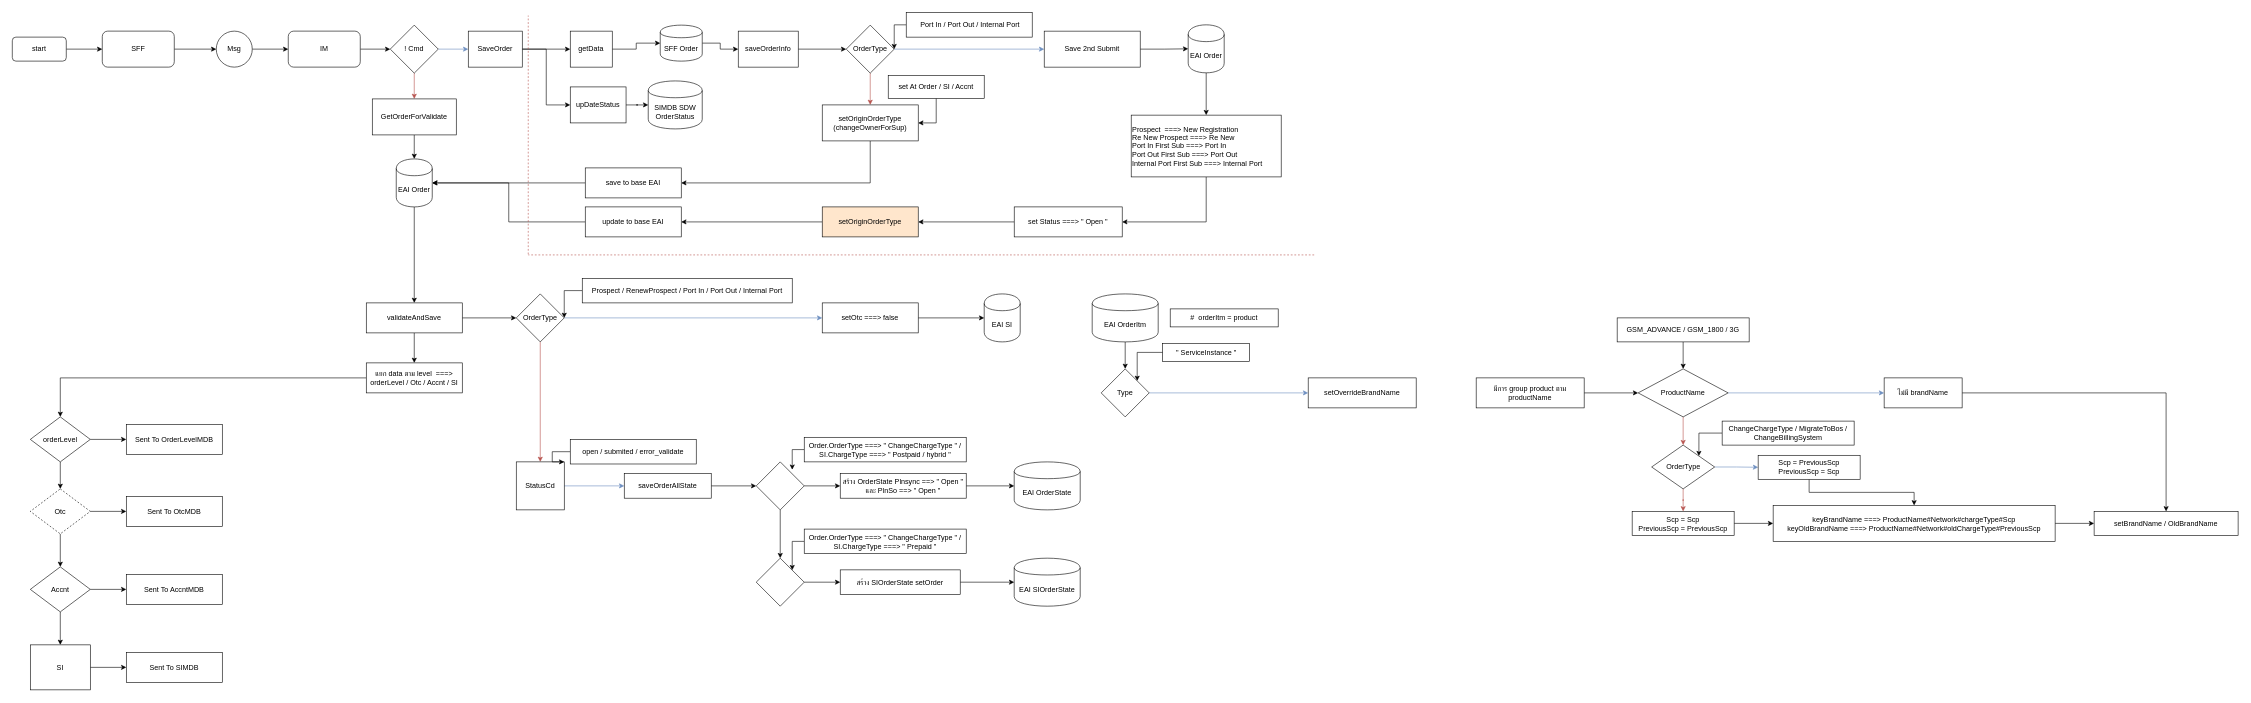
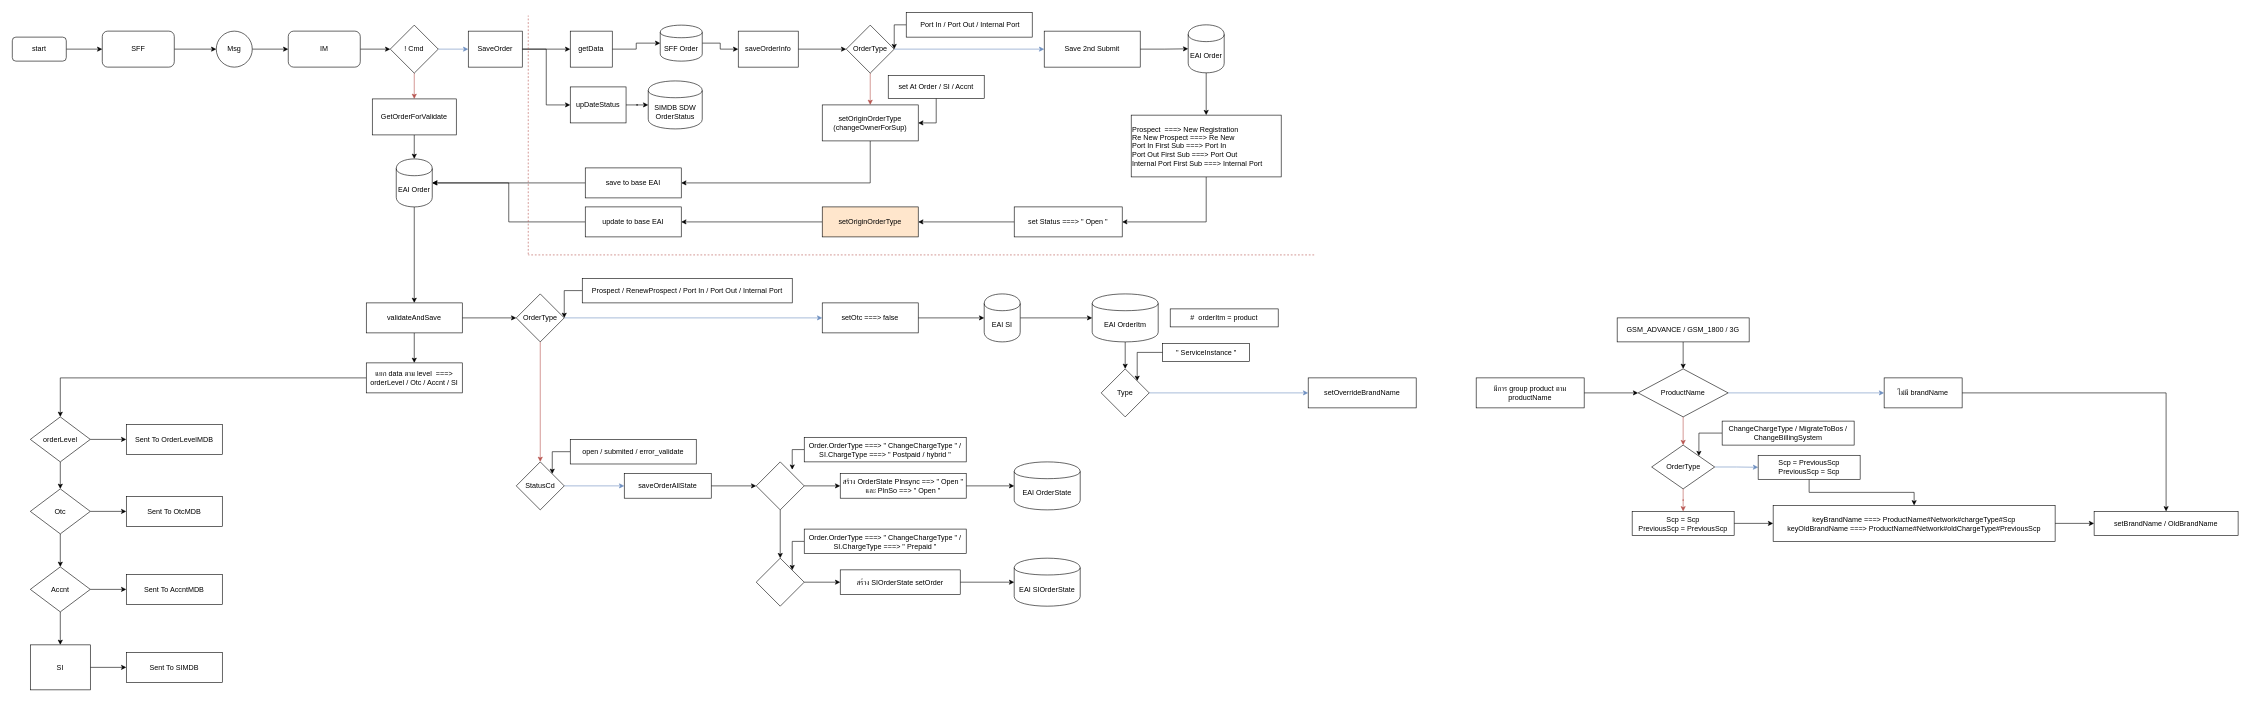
none -> (1086, 318)
(540, 486) -> (540, 486)
(60, 511) -> (60, 511)
